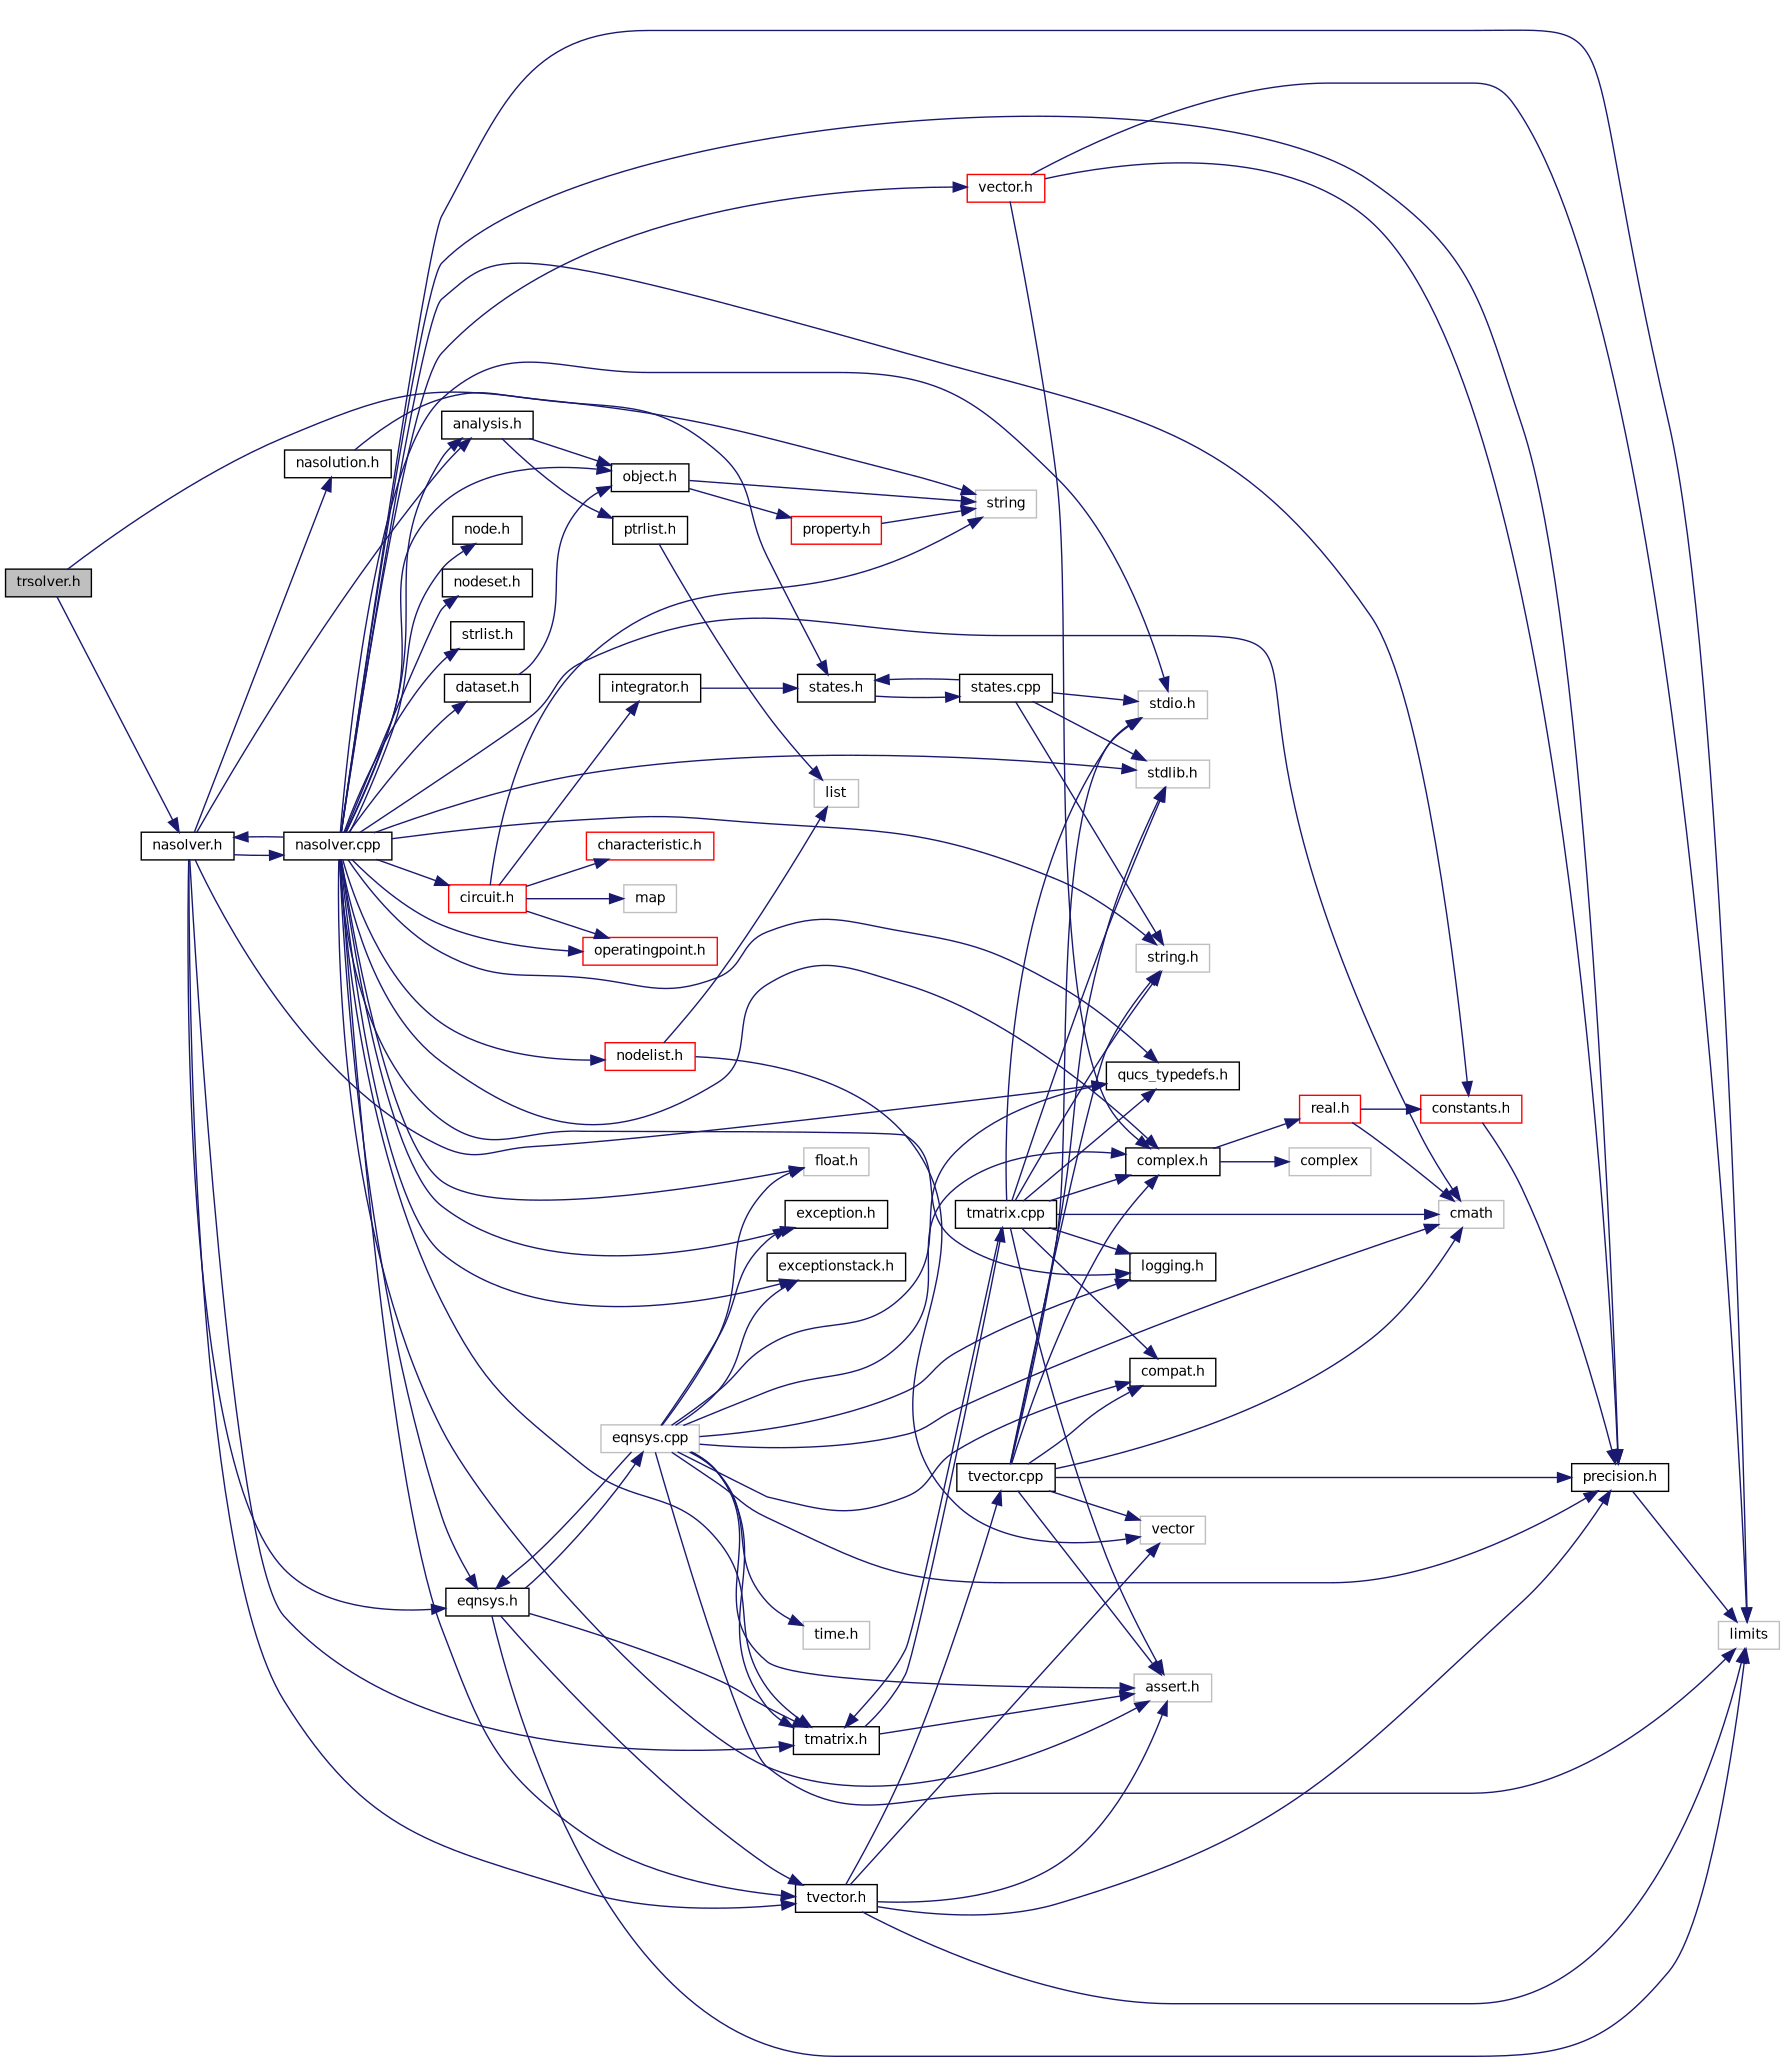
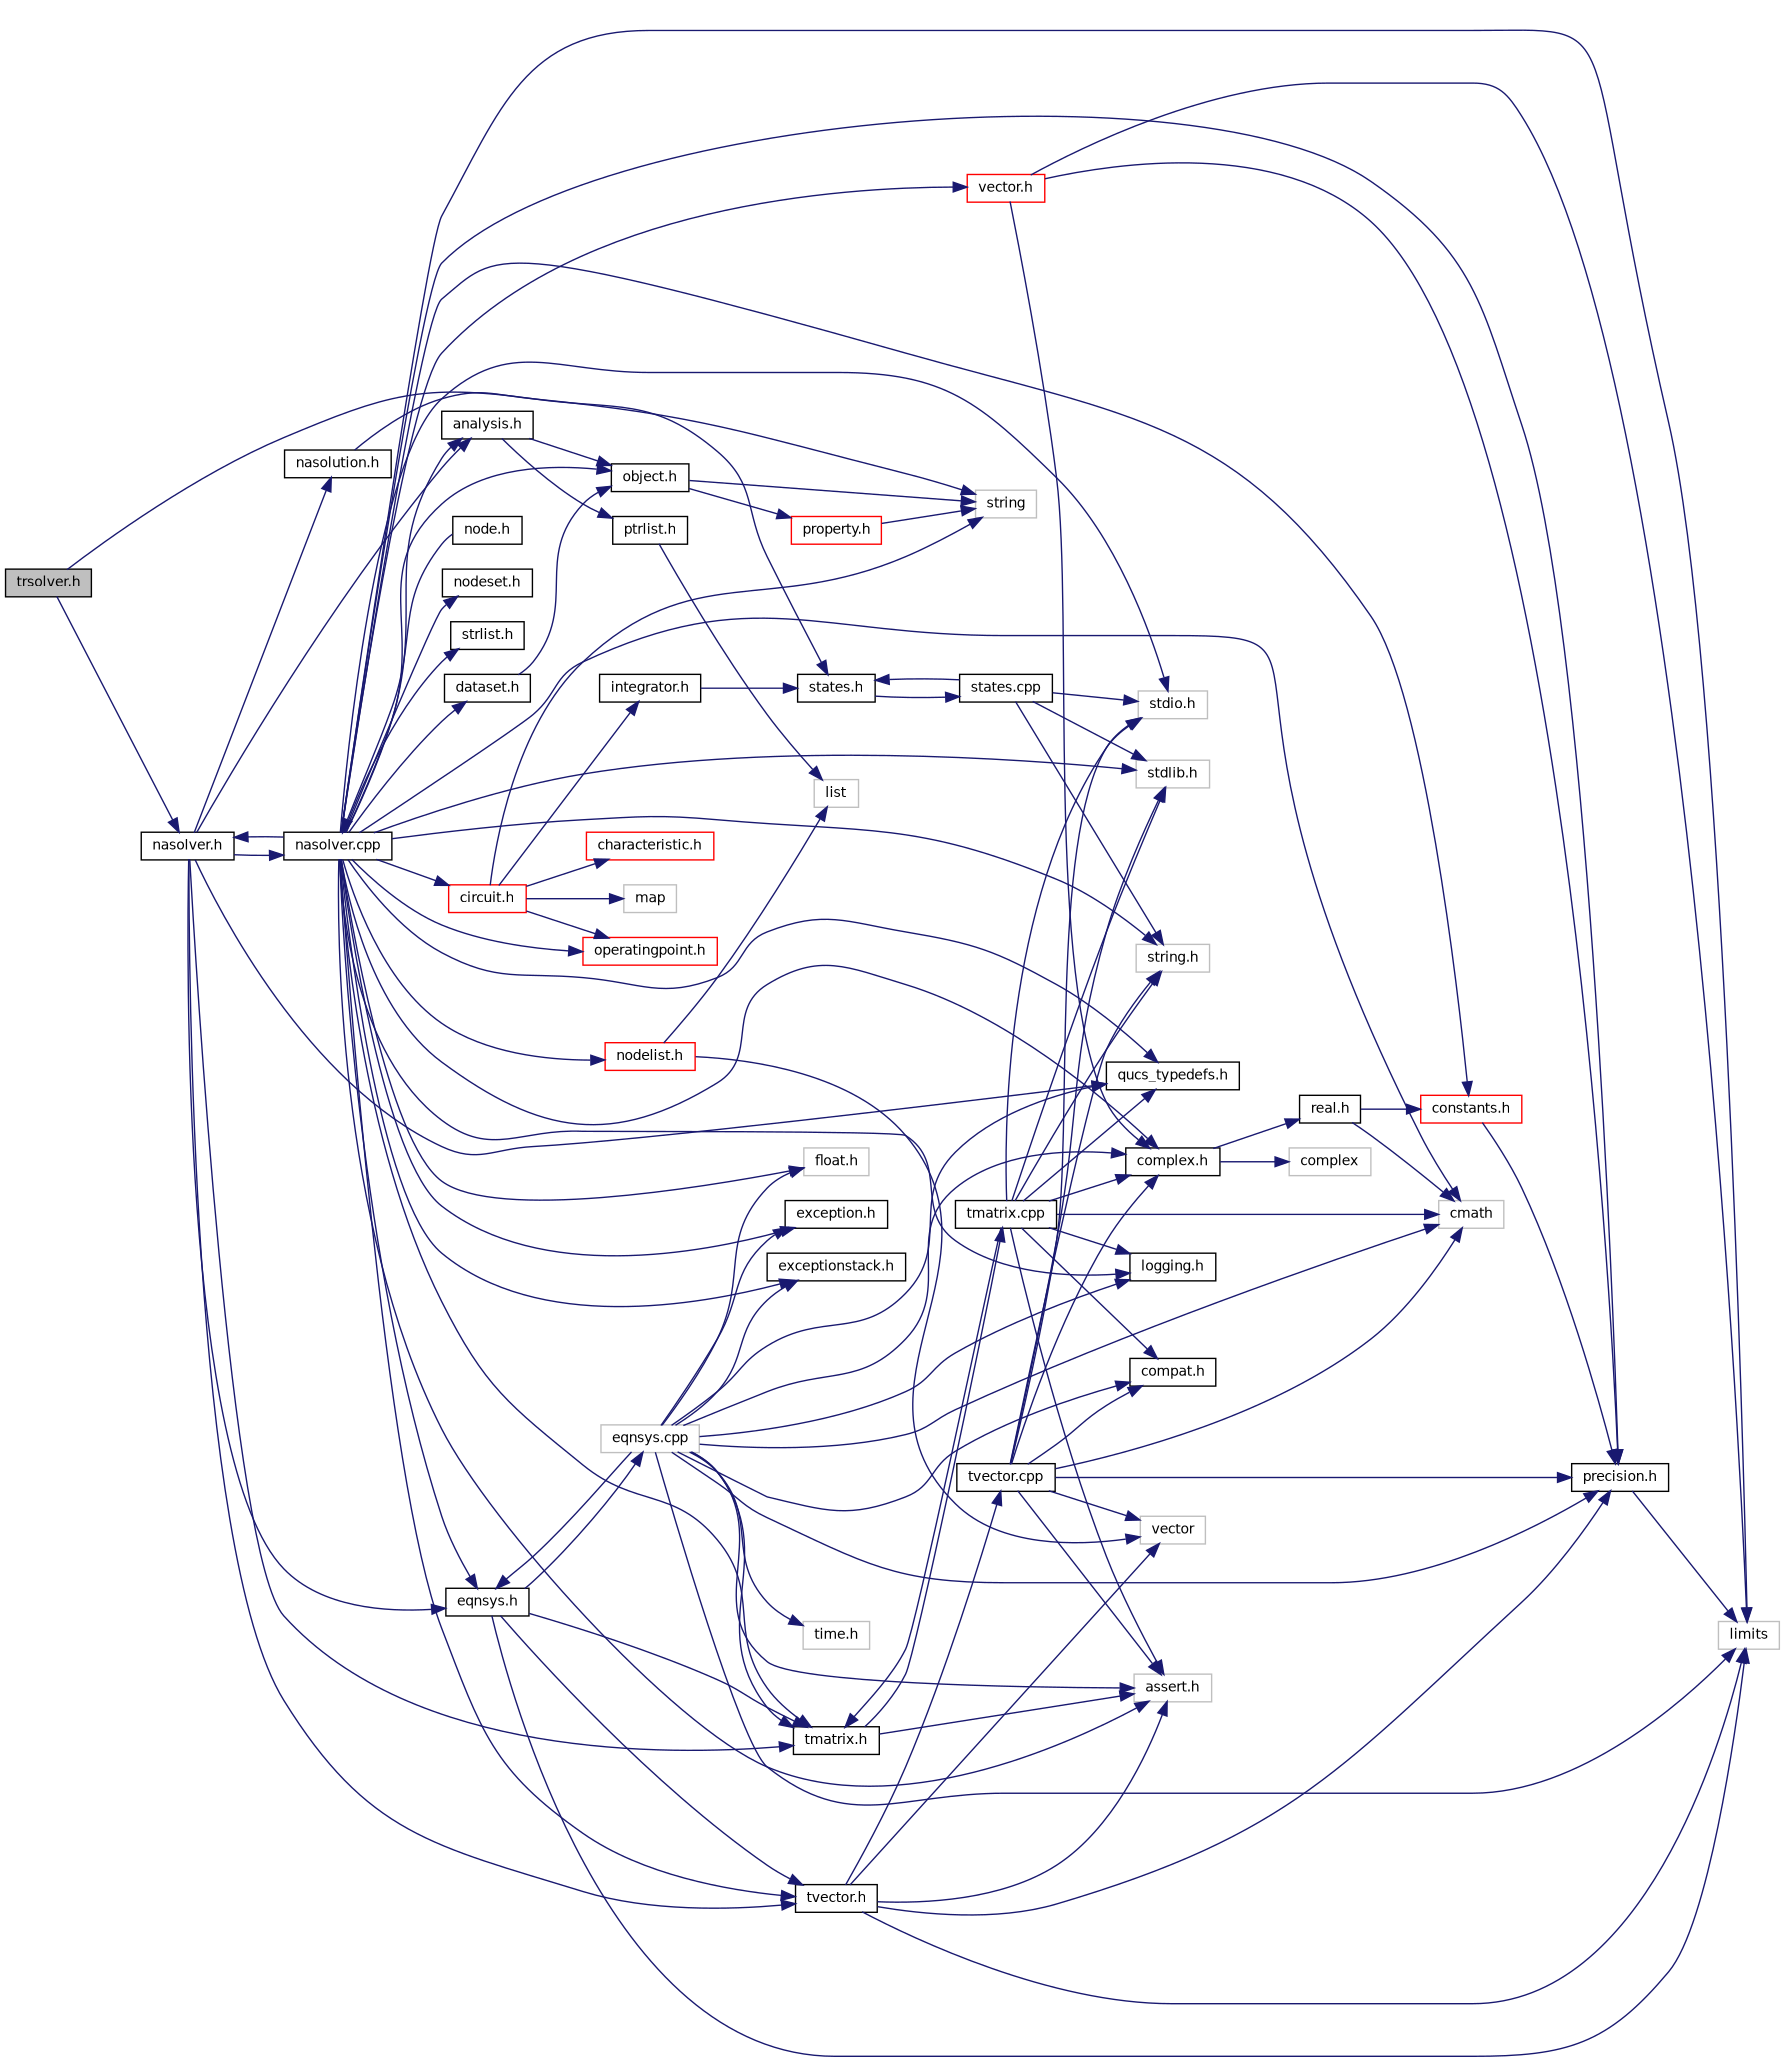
(415, 619) -> (401, 675)
(1330, 1109) -> (1330, 1109)
